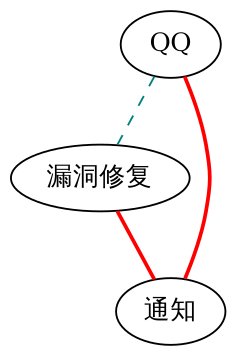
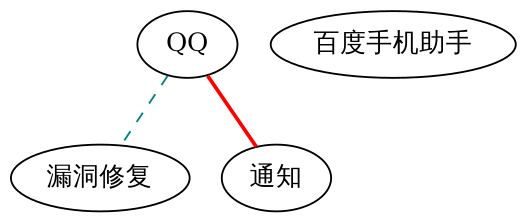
none -> (393, 44)
(136, 245) -> none
